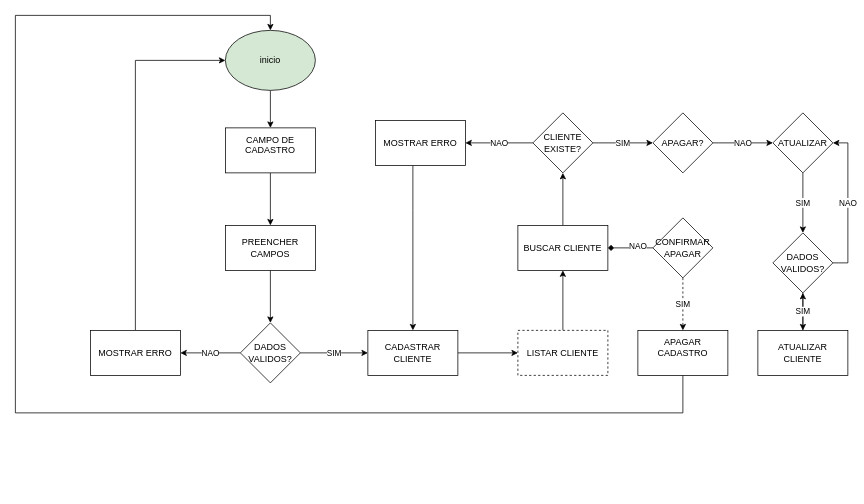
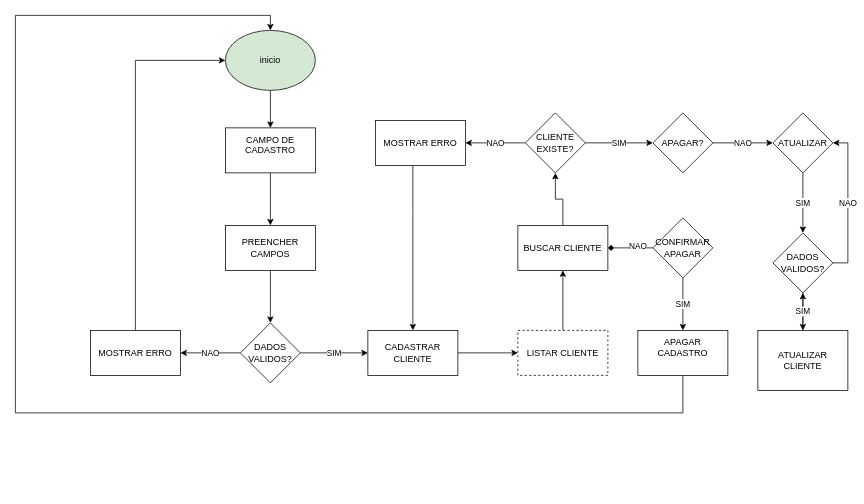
(563, 143) -> (555, 143)
(683, 289) -> (683, 289)
(803, 353) -> (803, 360)
